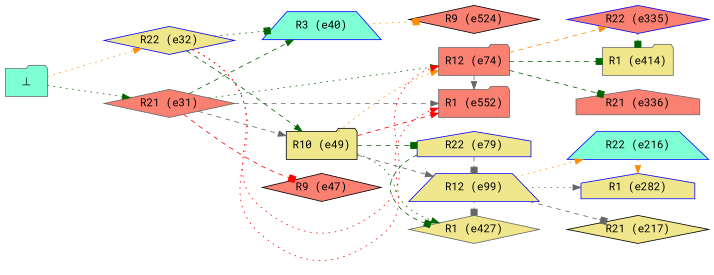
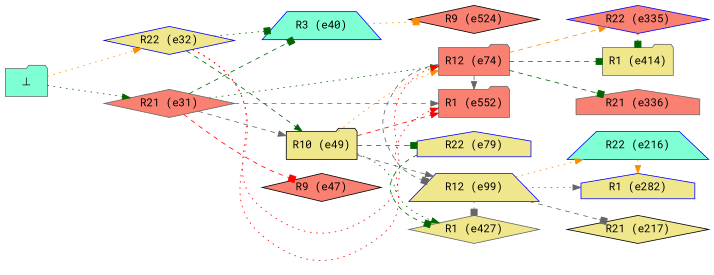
(238, 68) -> (238, 68)
(474, 161) -> (384, 115)
